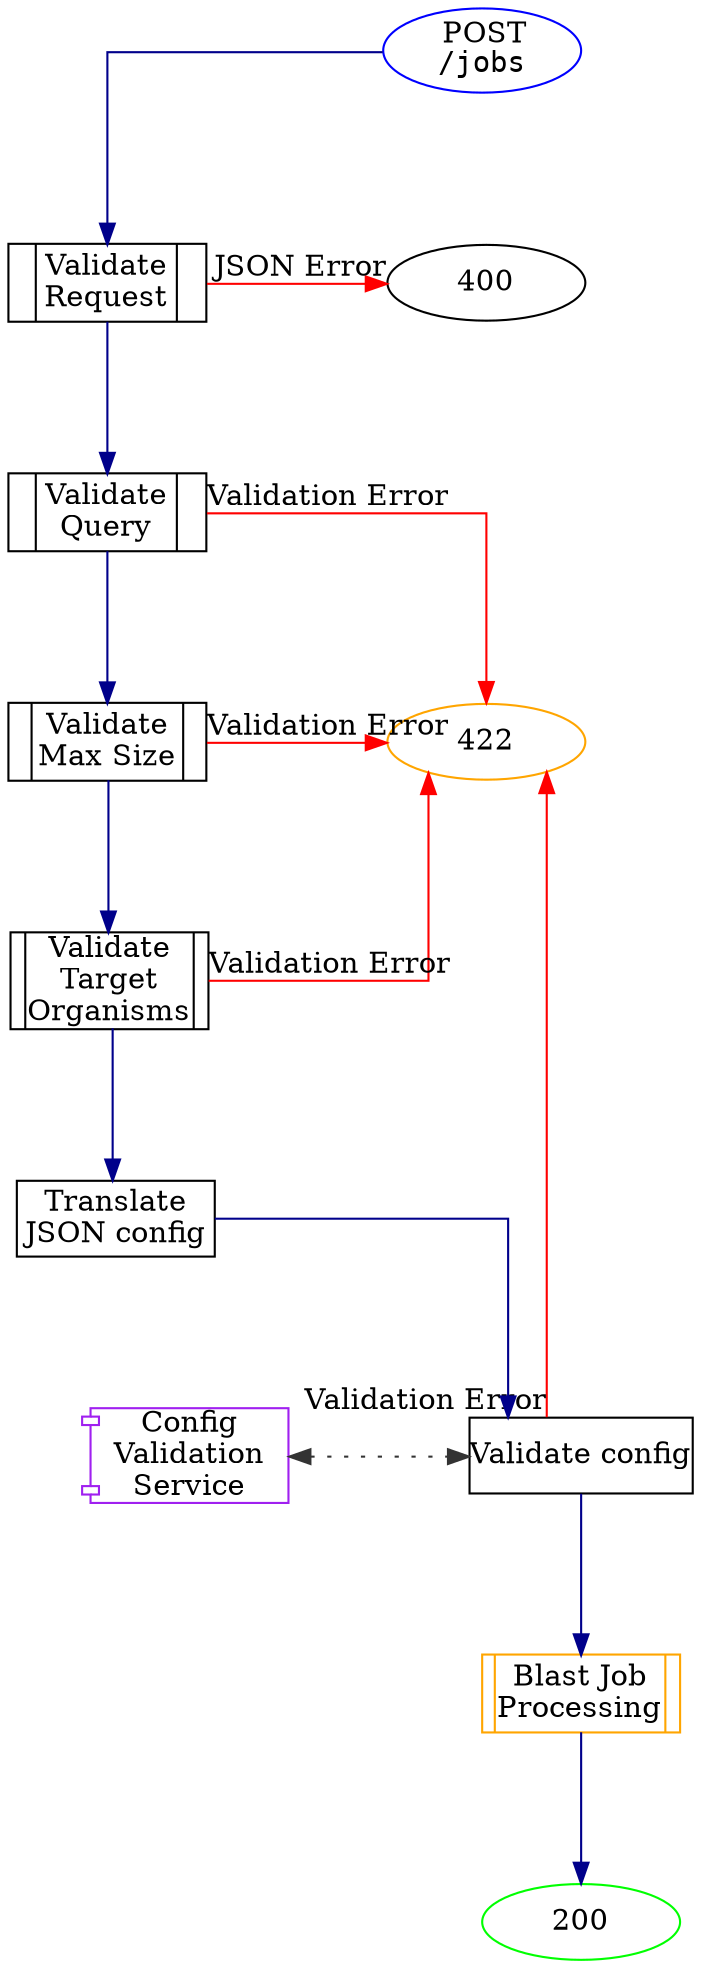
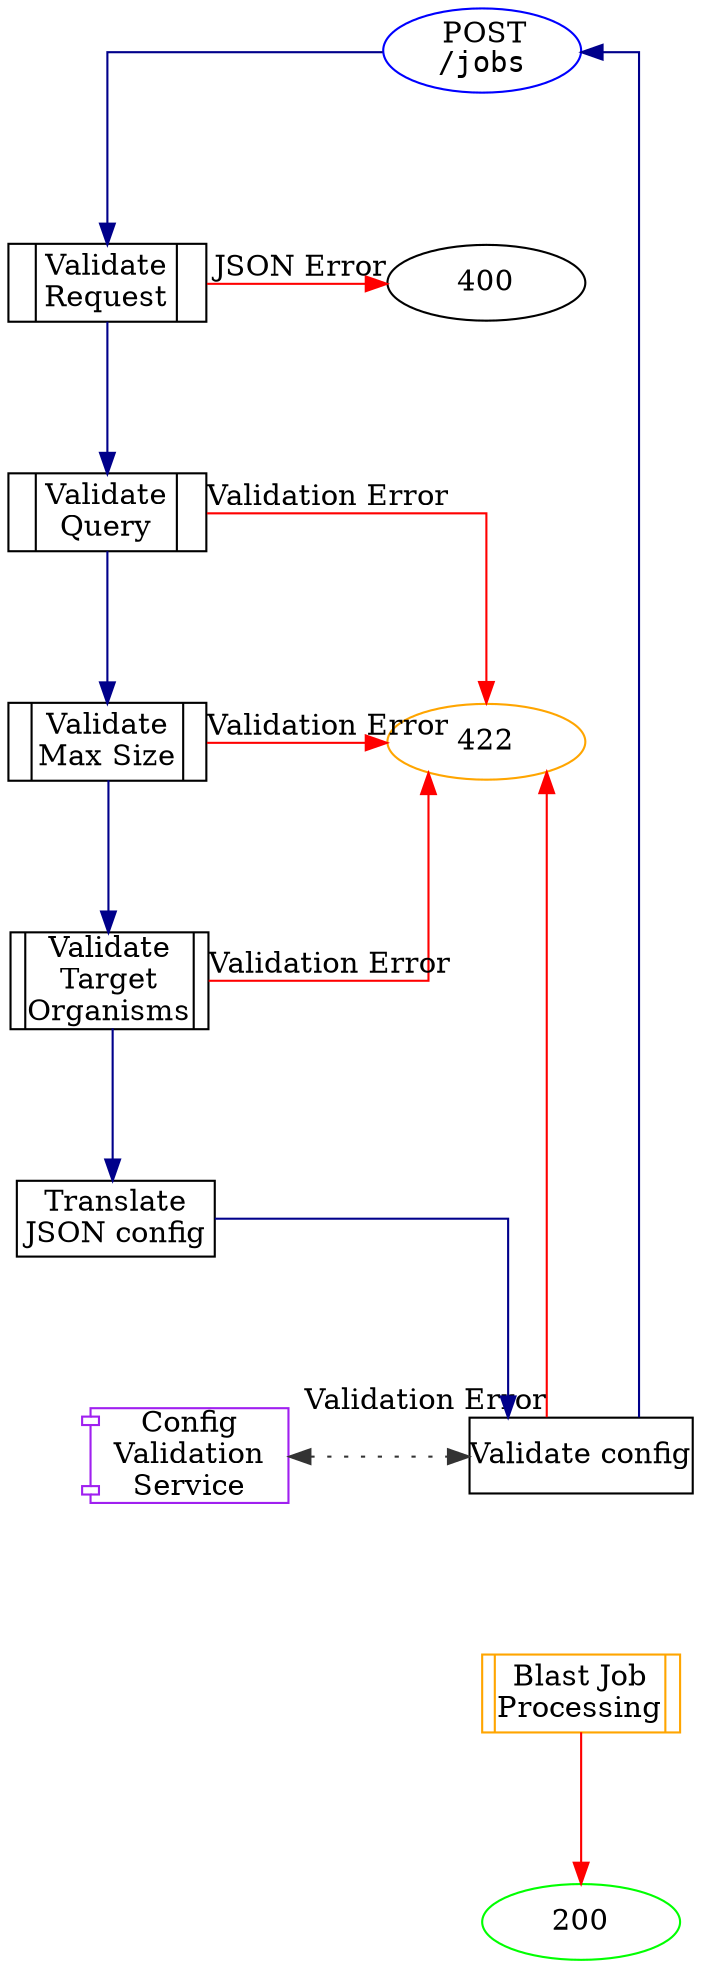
(581, 1564) -> (639, 717)
(581, 1797) -> (581, 1797)
